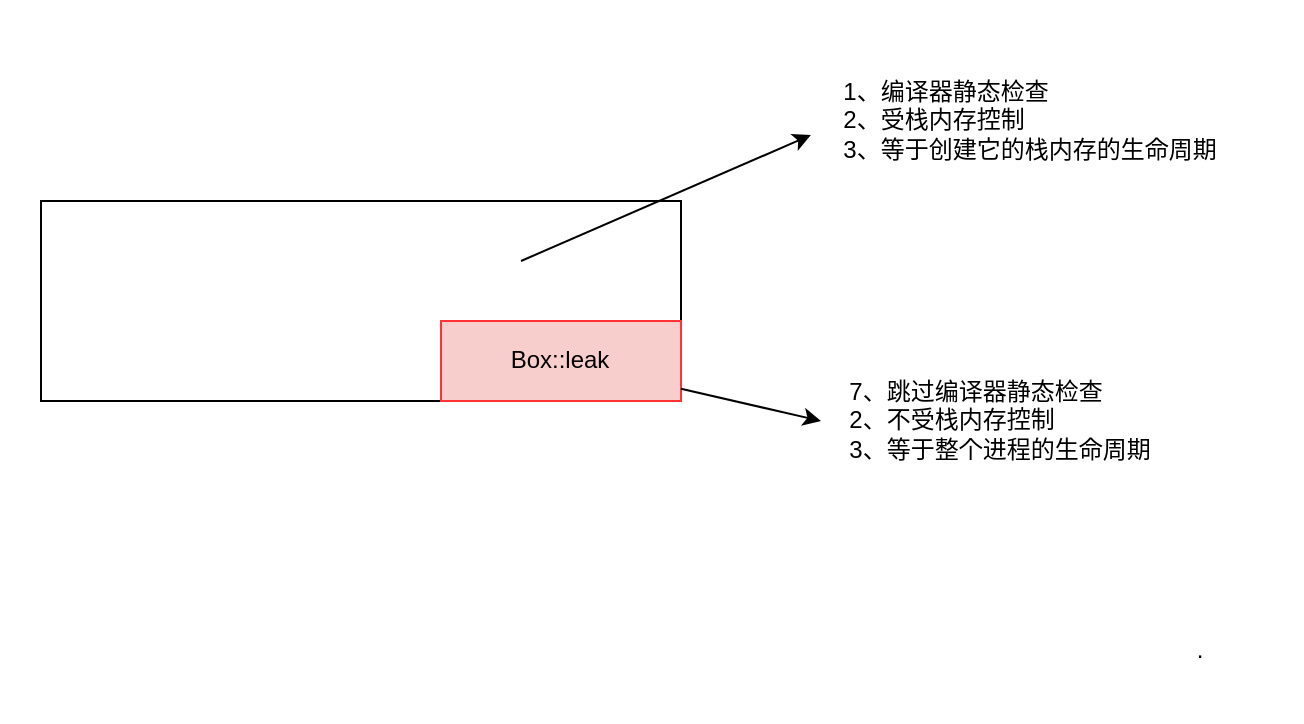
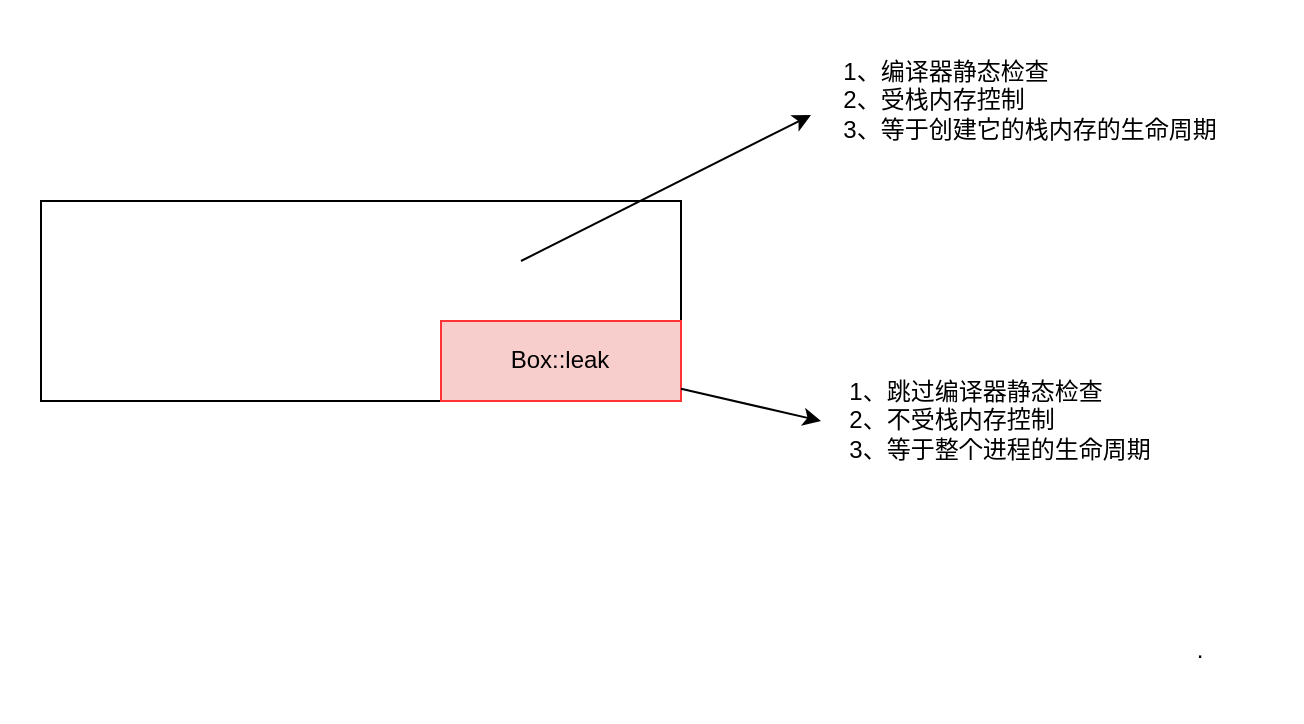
(1031, 121) -> (1031, 101)
(1001, 421) -> (1001, 421)
